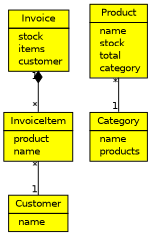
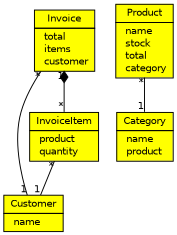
(30, 37) -> (54, 37)
none -> (18, 131)
(25, 152) -> (57, 152)
(119, 152) -> (143, 152)
